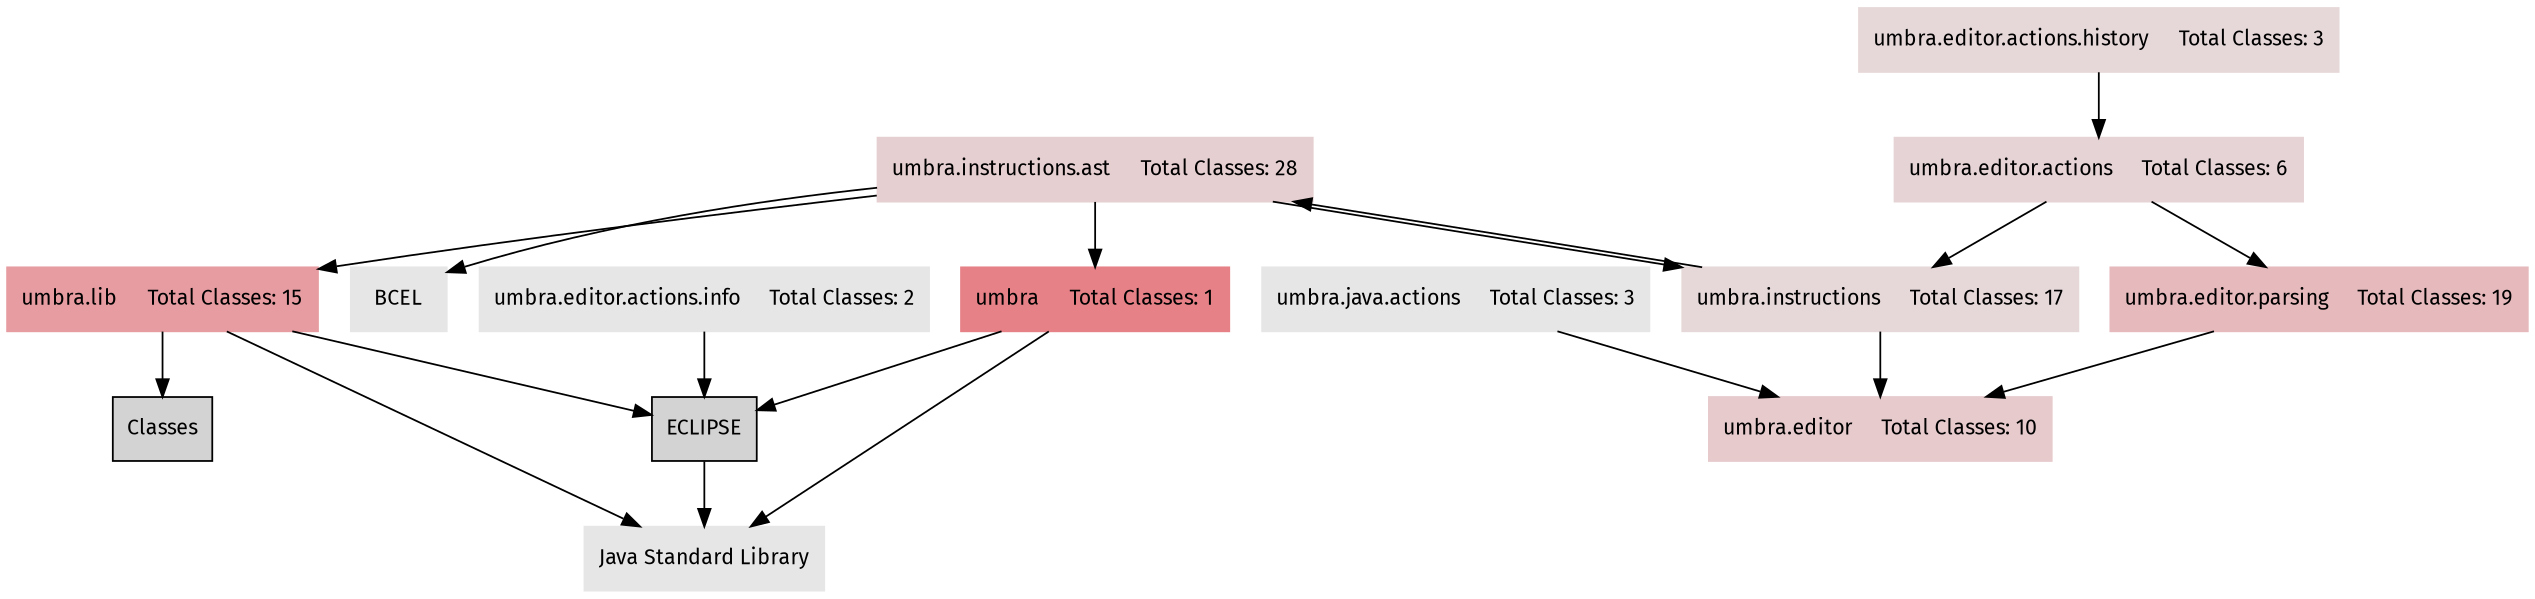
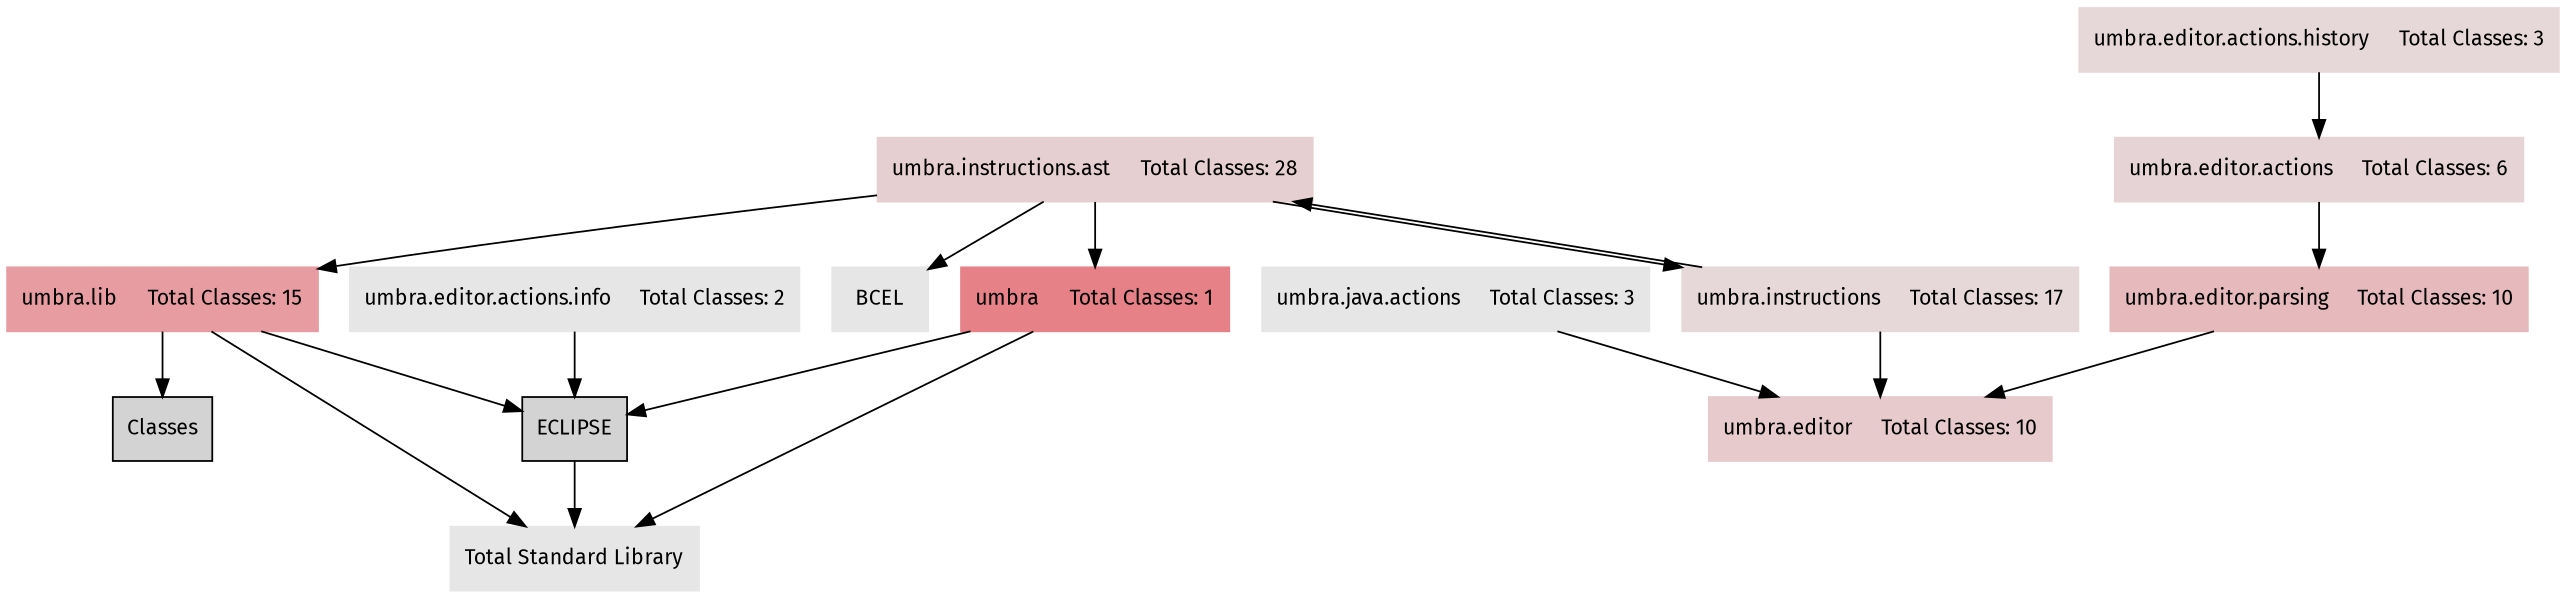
(1998, 230) -> none
(2435, 298) -> (2435, 298)
(704, 559) -> (575, 559)
